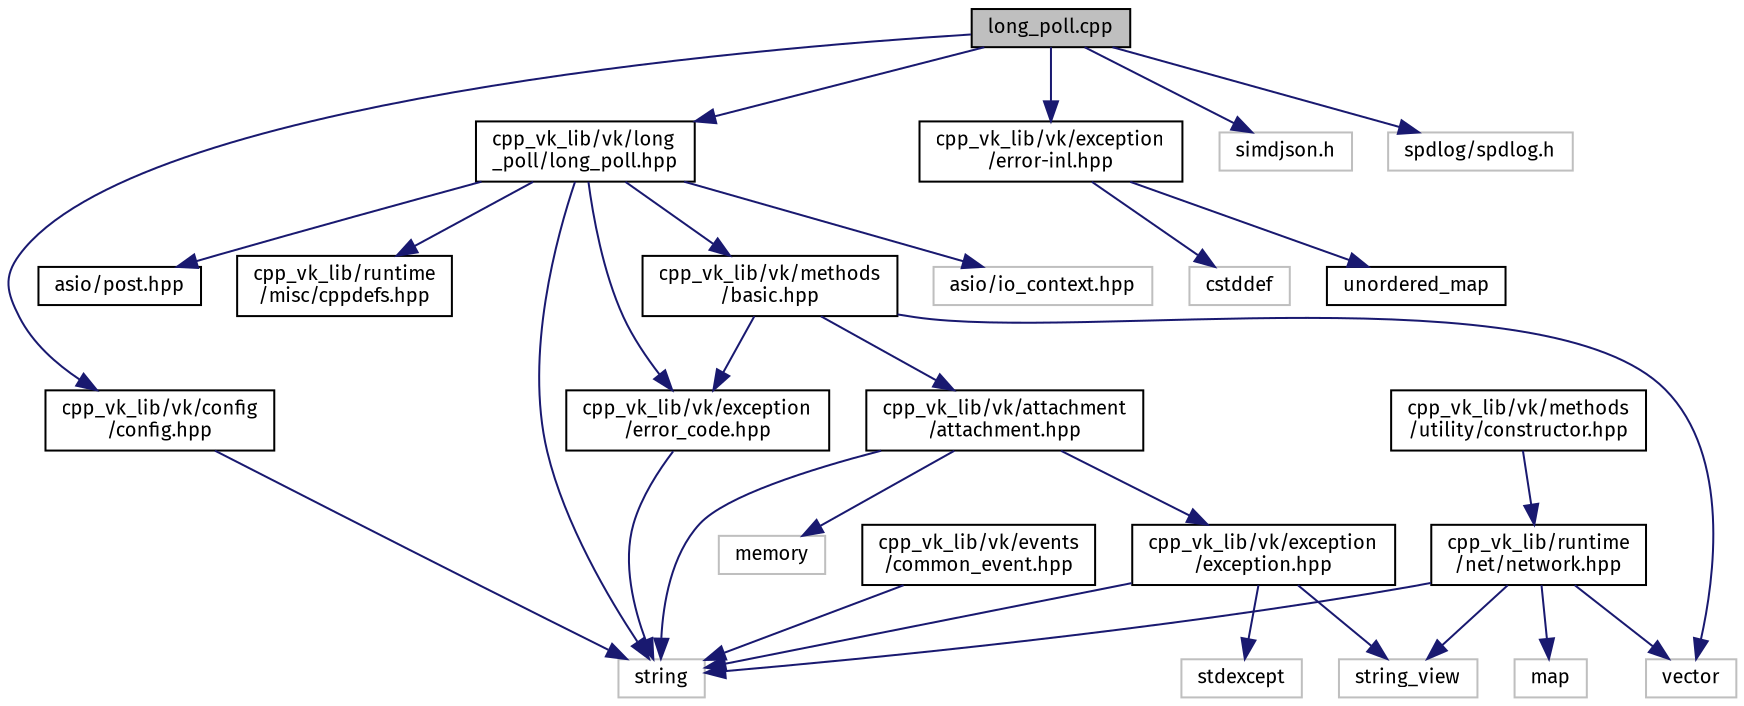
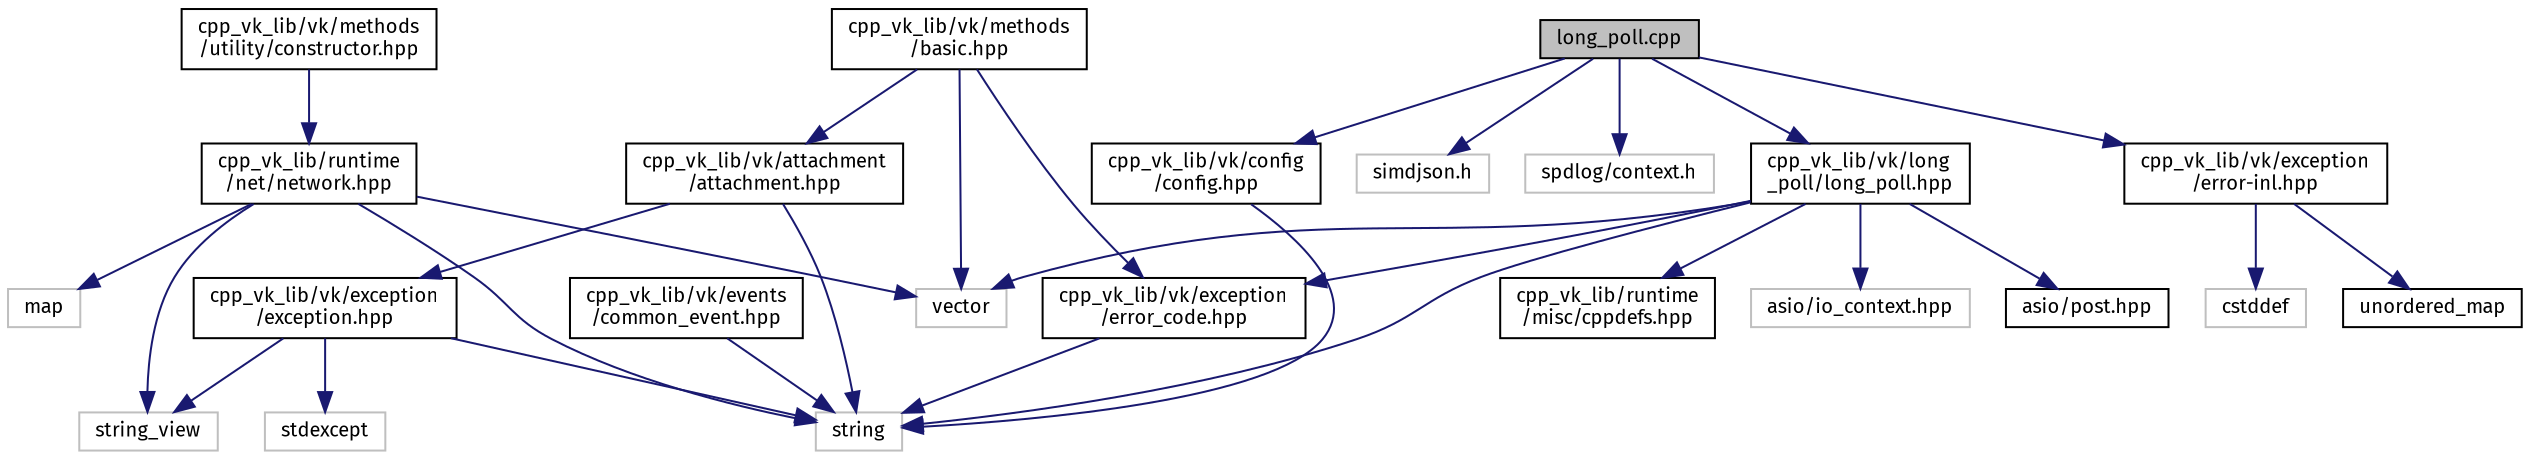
(1480, 152) -> (1620, 174)
(669, 213) -> (1379, 228)
(772, 555) -> none
